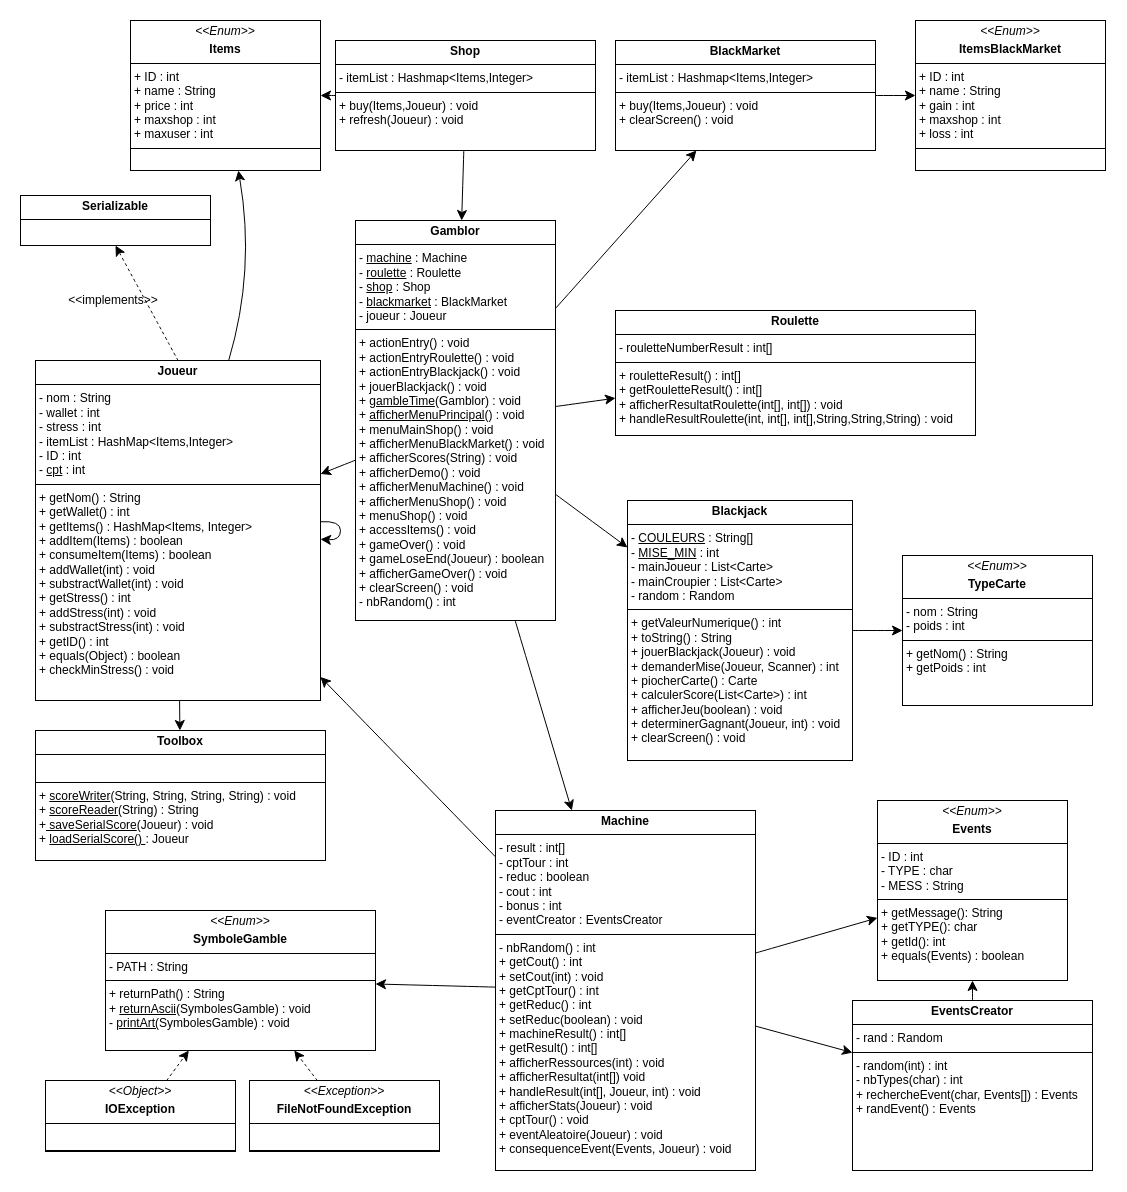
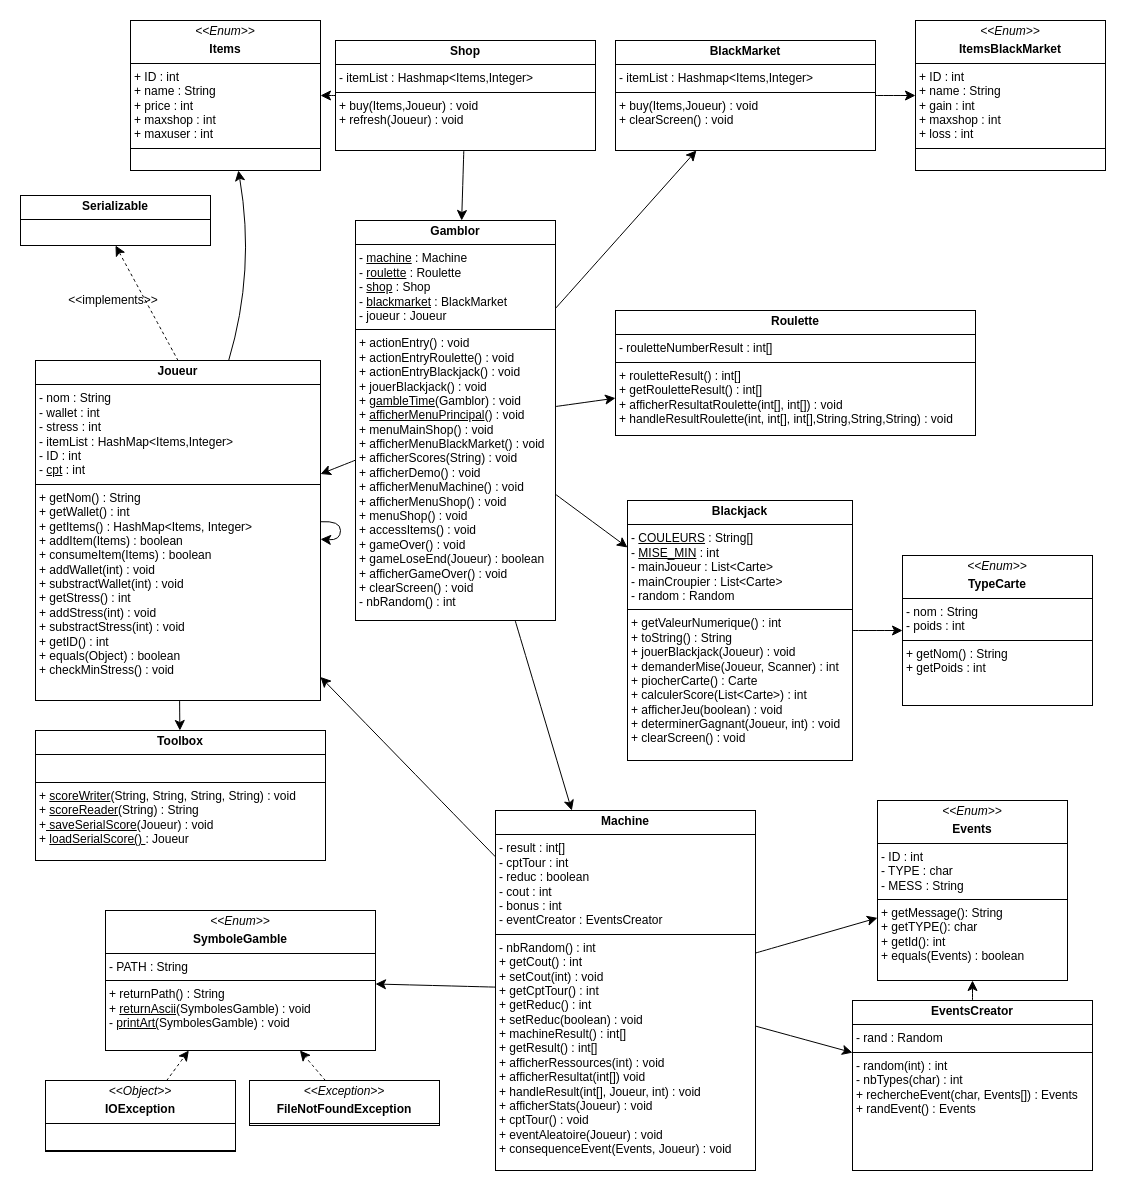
(345, 1116) -> (345, 1103)
